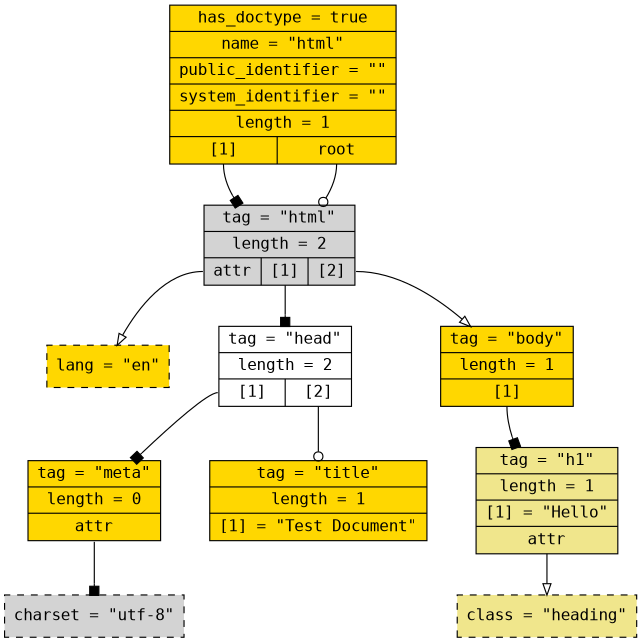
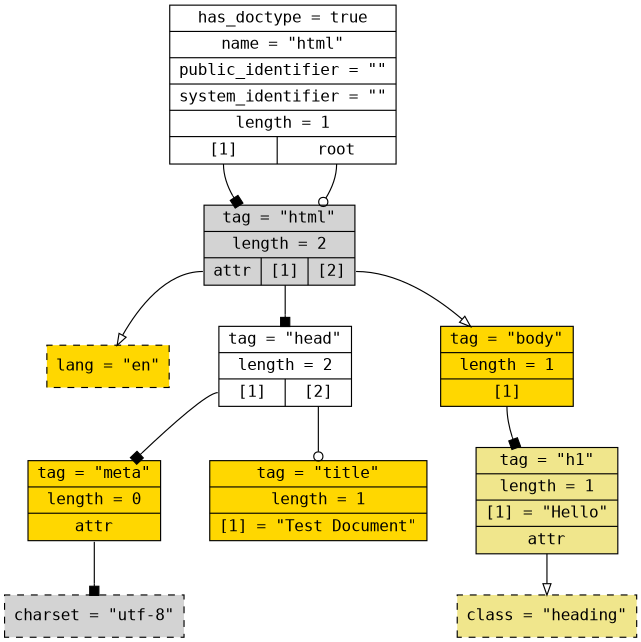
(283, 85) -> (283, 85)
